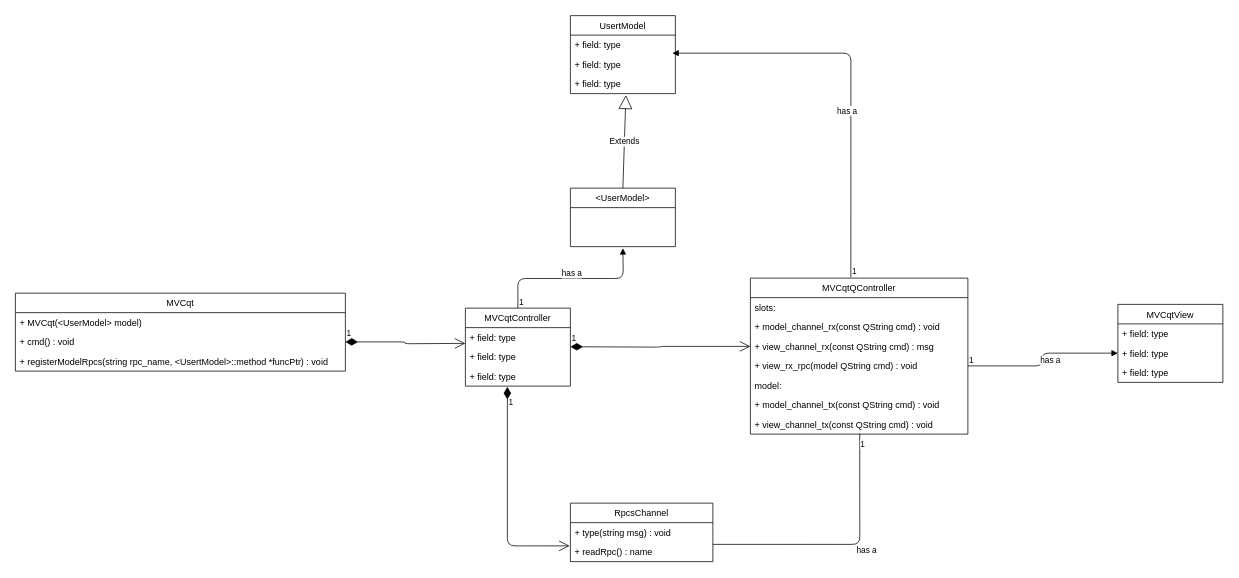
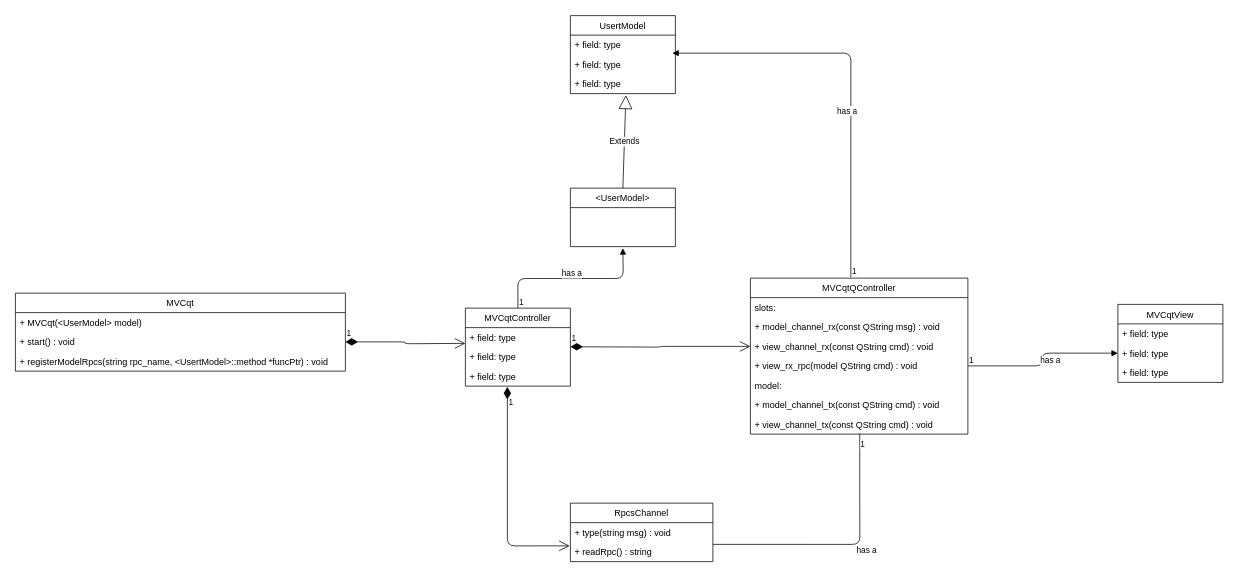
(855, 327) -> (855, 327)
(49, 342) -> (54, 342)
(850, 347) -> (851, 347)
(615, 552) -> (619, 552)
